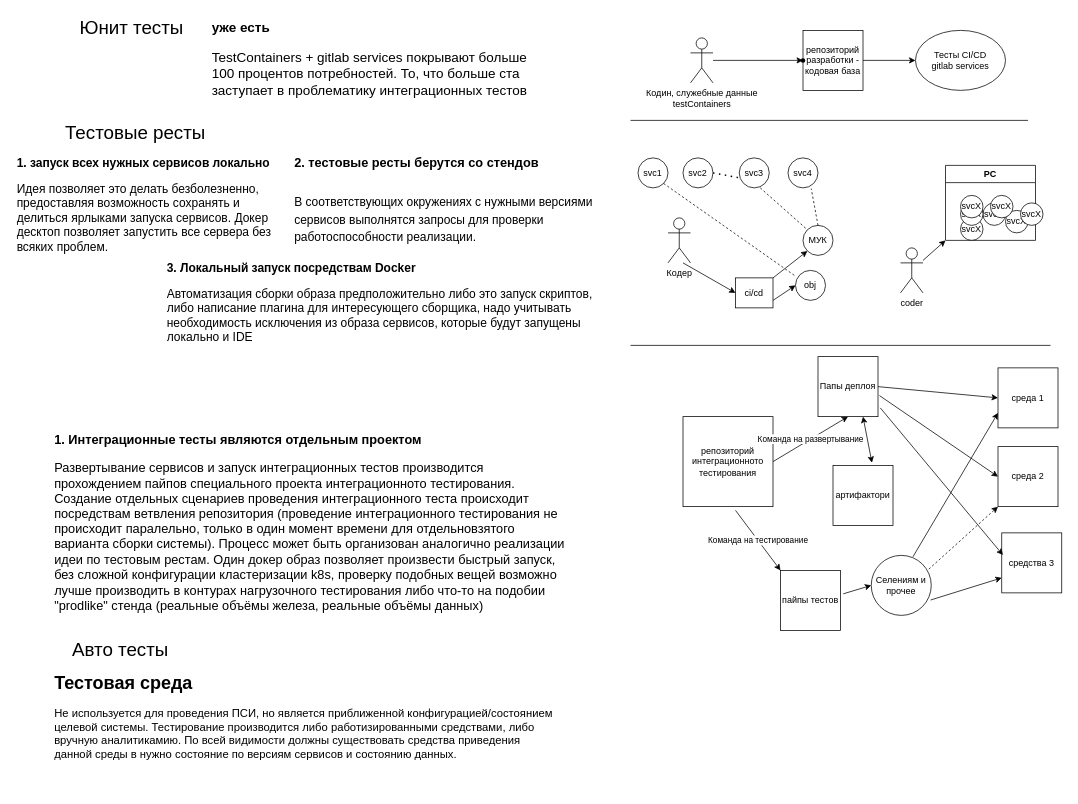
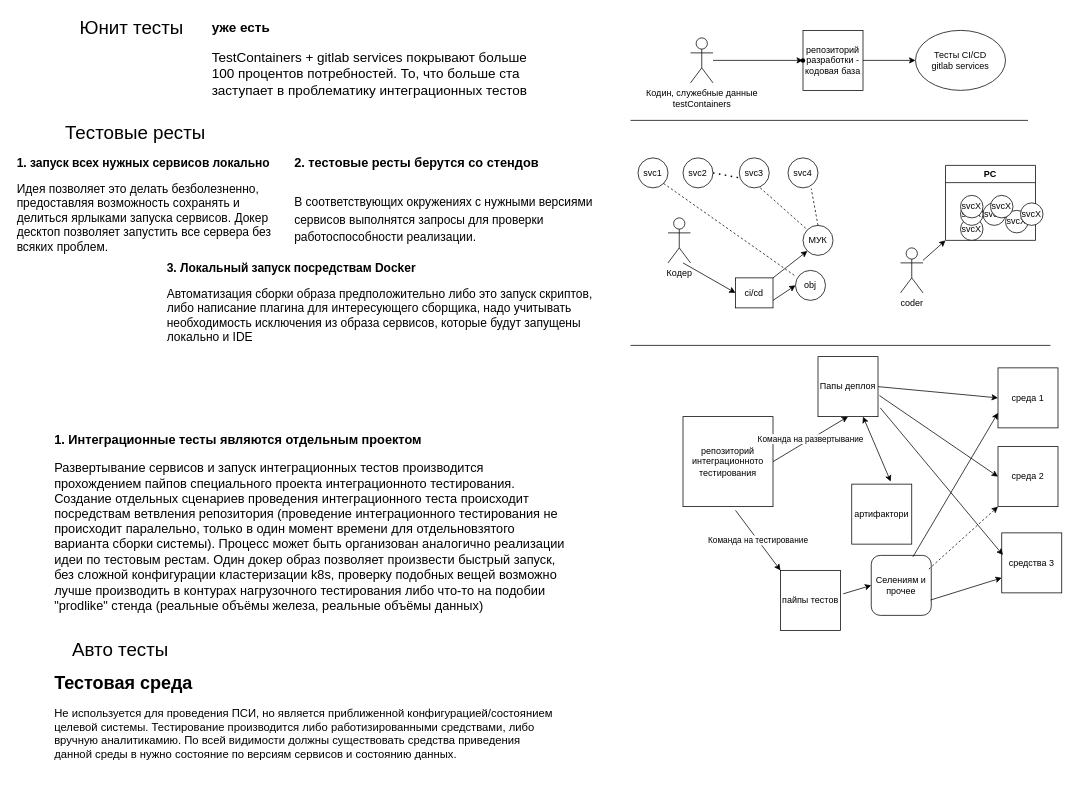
(863, 495) -> (882, 514)
(901, 585) -> (901, 585)
